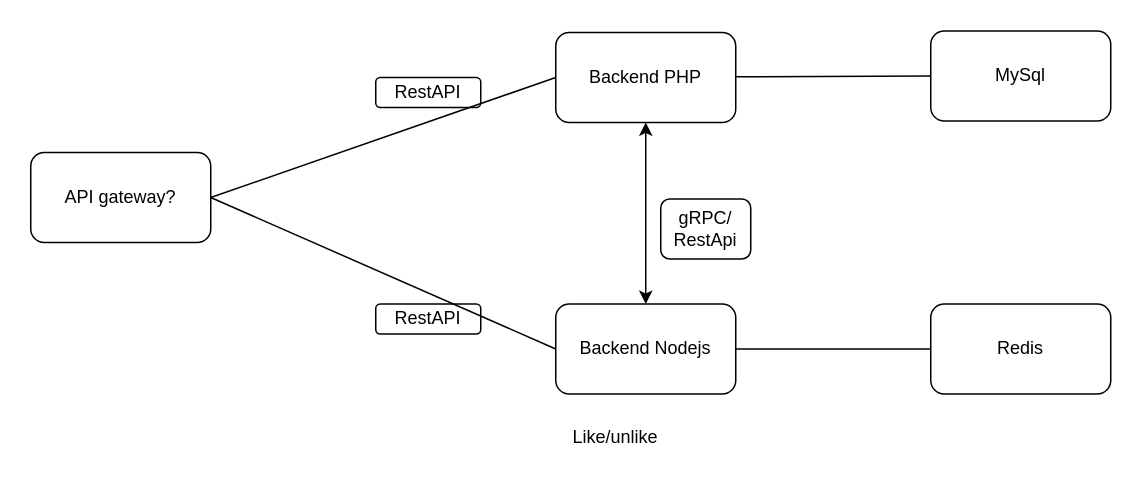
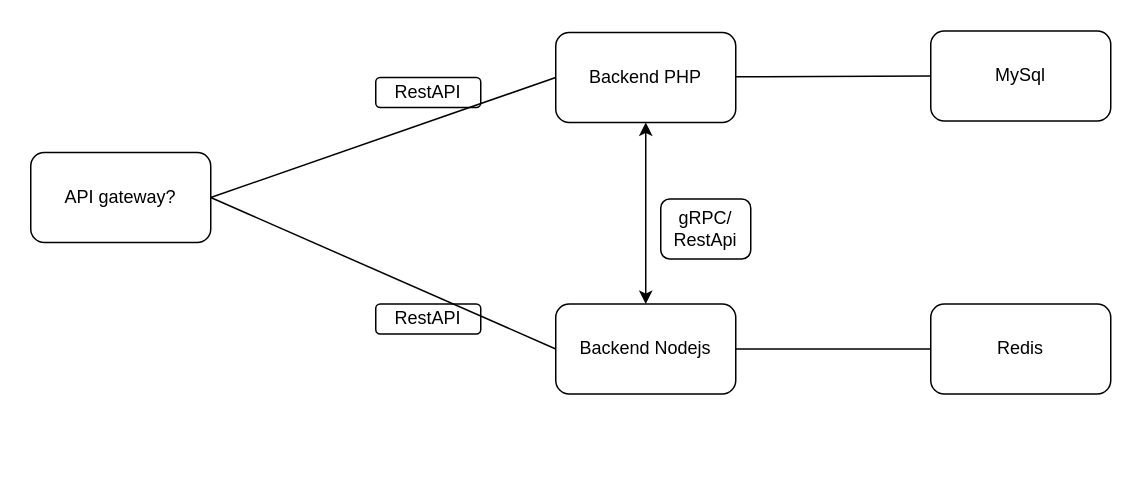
(616, 437) -> none
